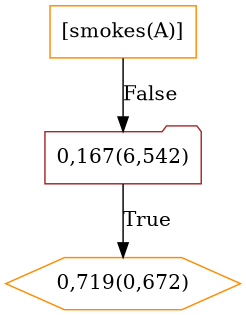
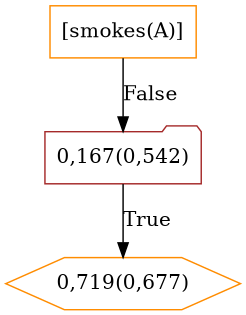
(123, 158) -> (123, 158)
(123, 284) -> (123, 284)
